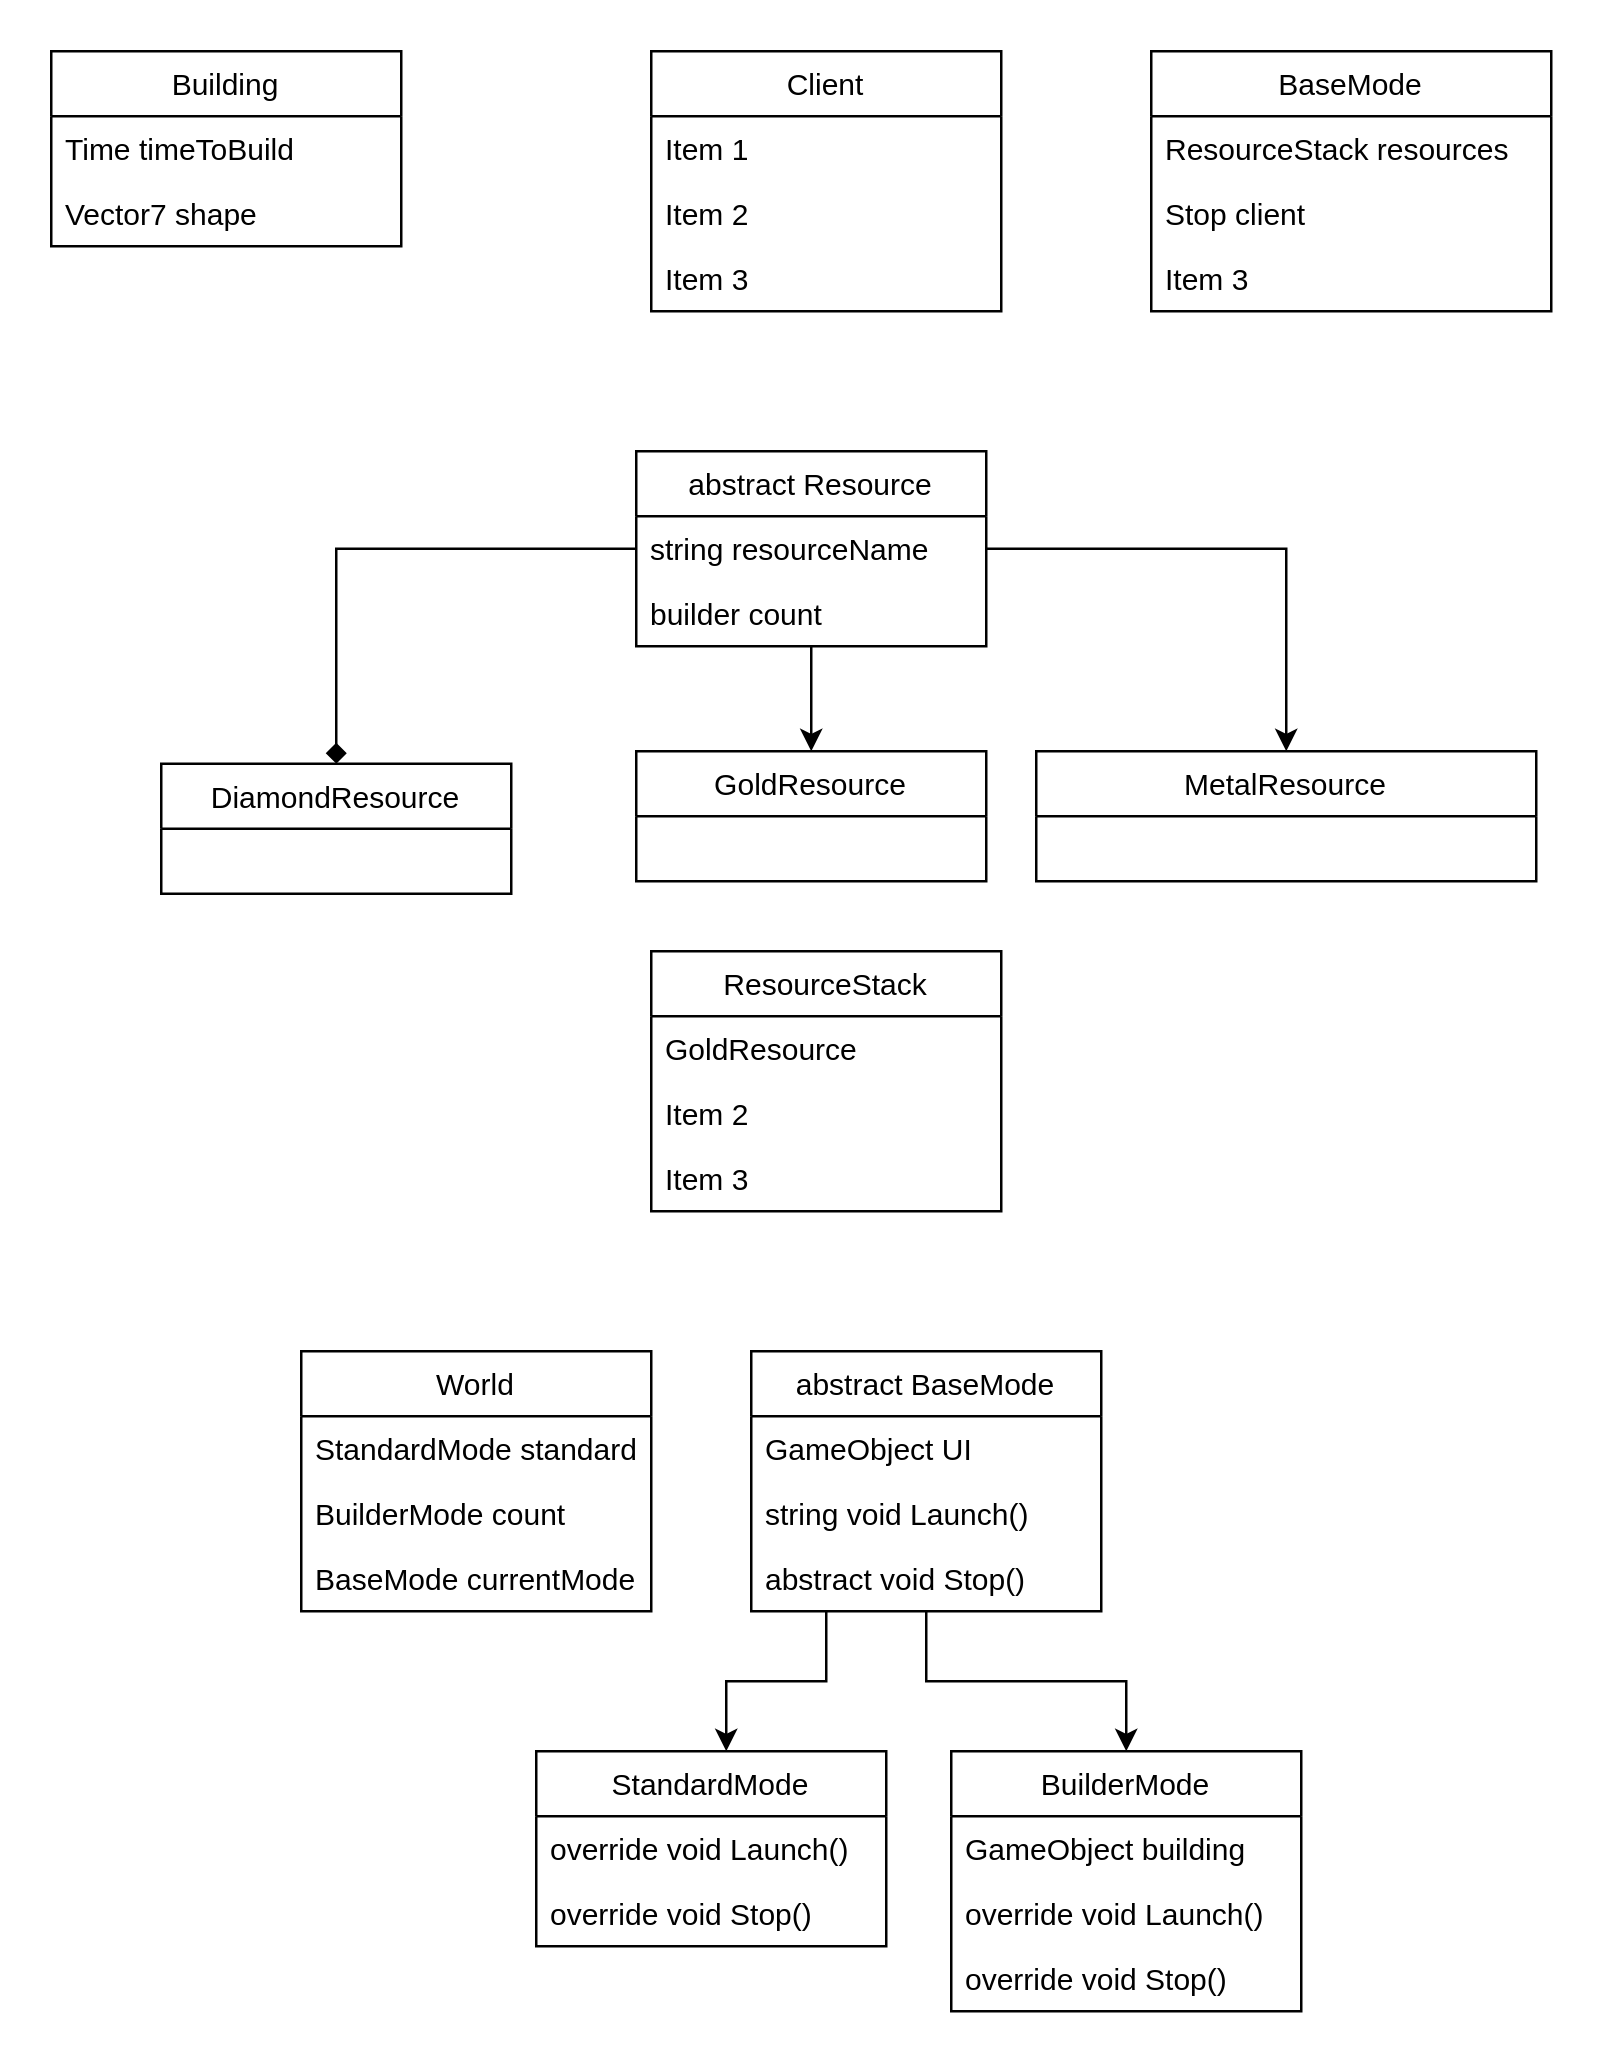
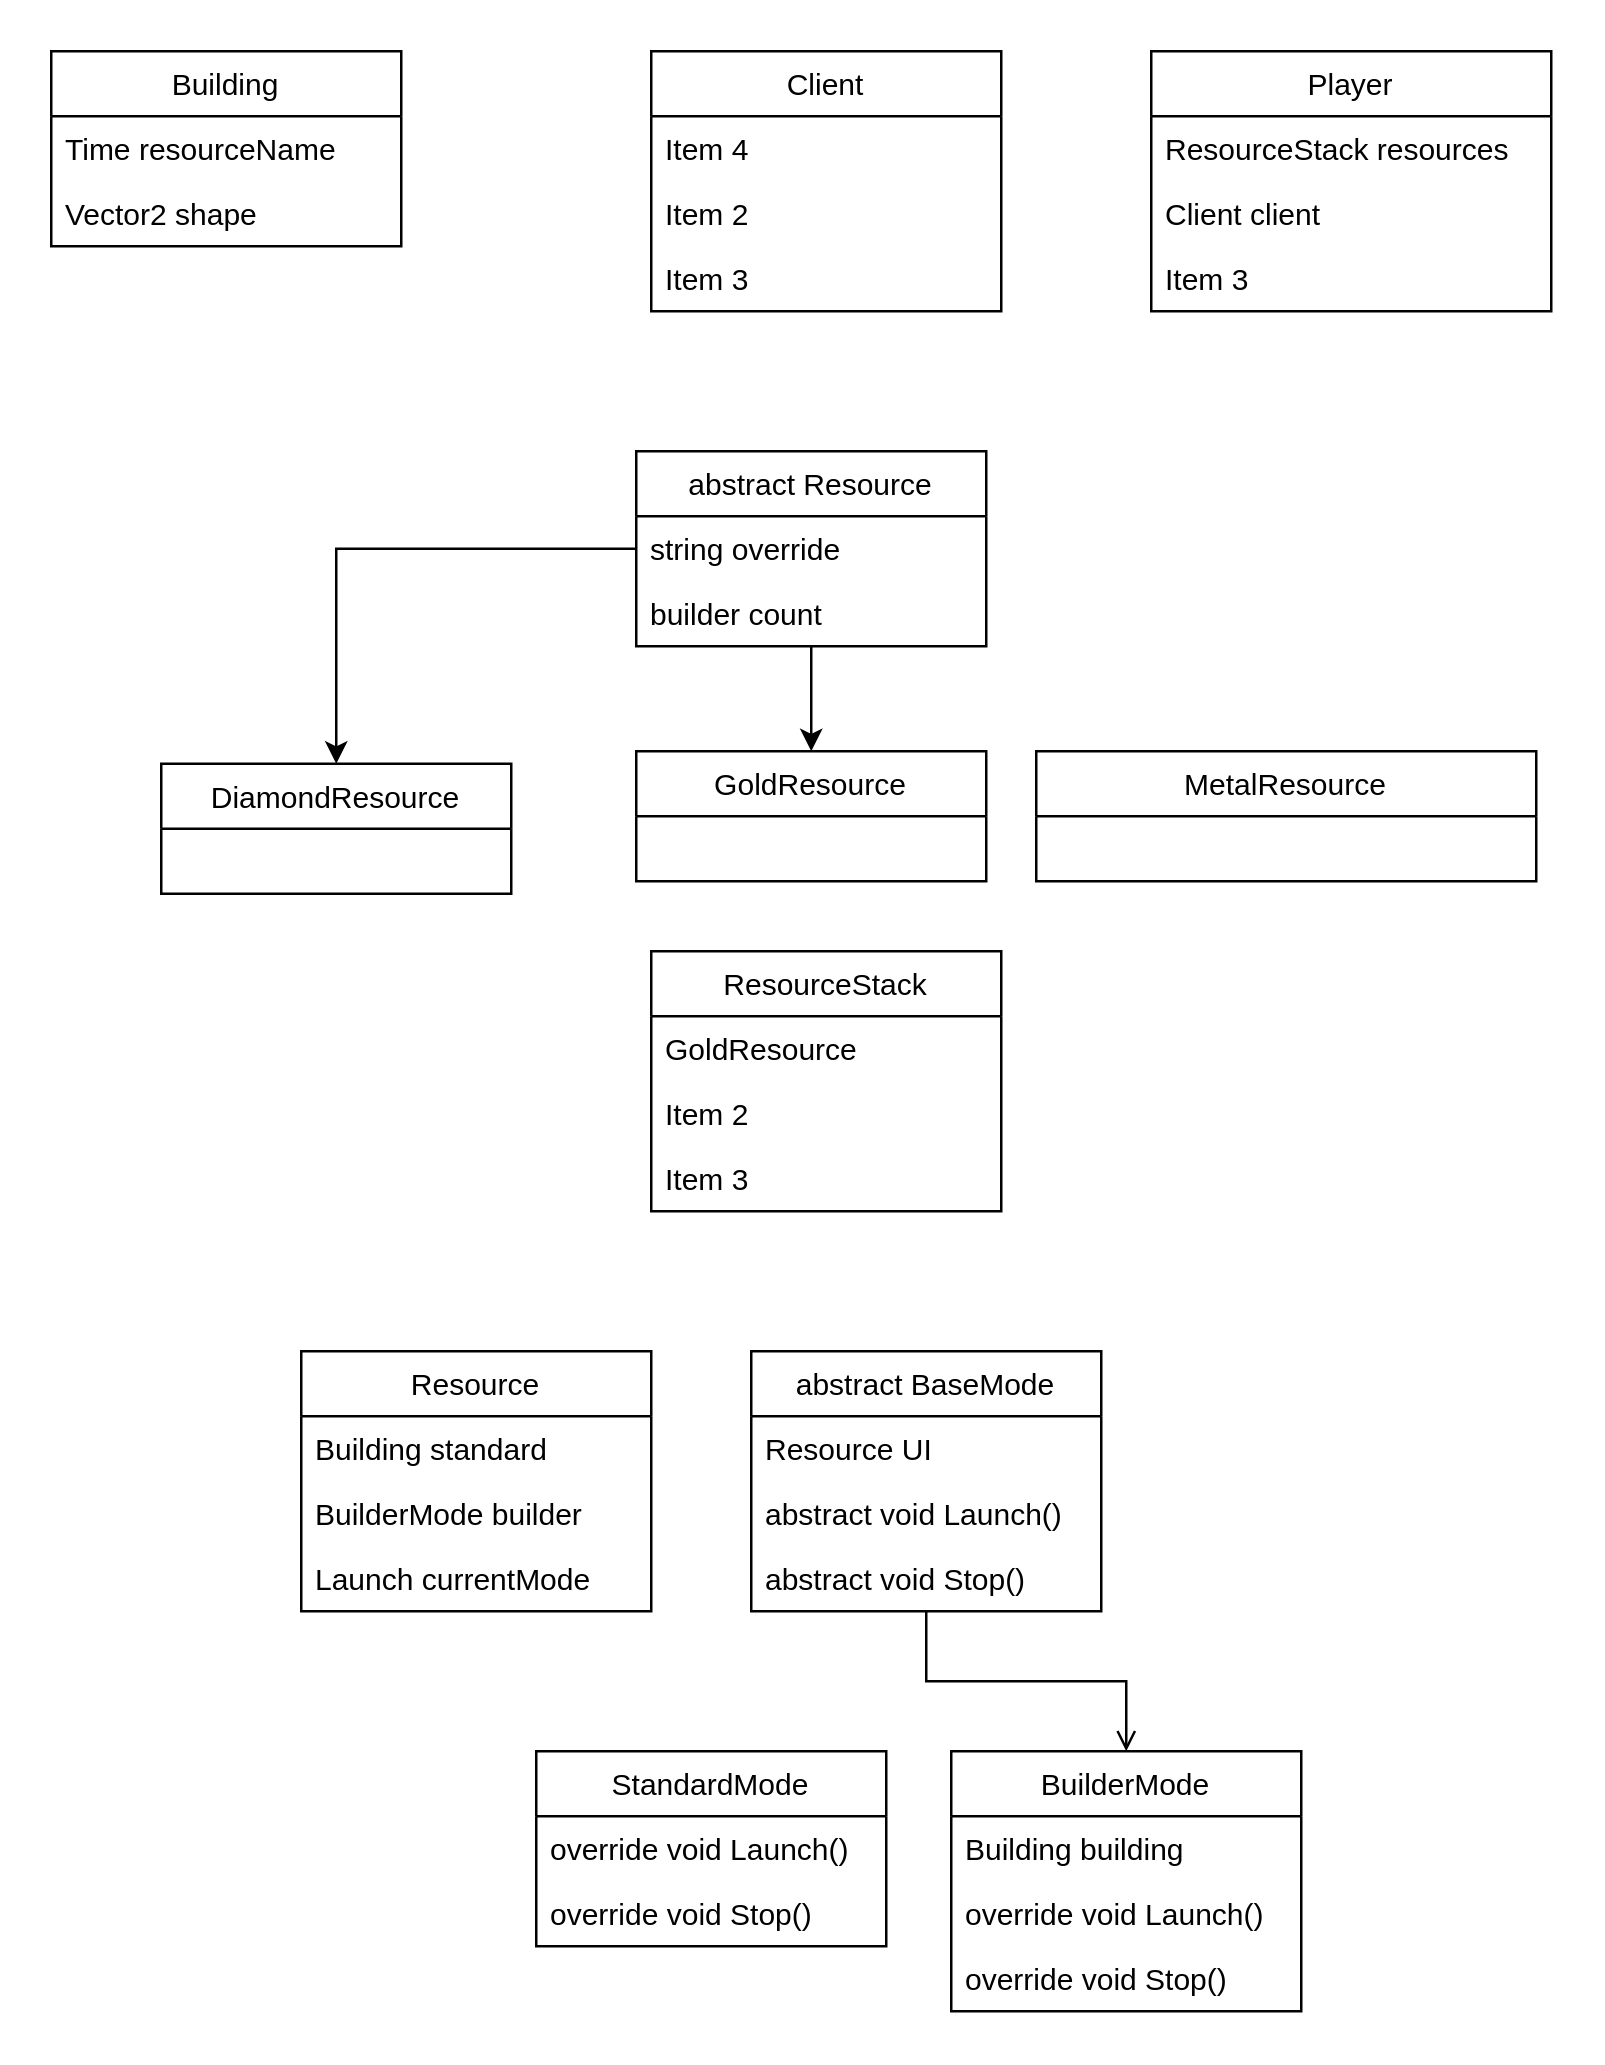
(1350, 85) -> (1350, 85)
(180, 150) -> (200, 150)
(712, 150) -> (712, 150)
(170, 215) -> (170, 215)
(1246, 215) -> (1255, 215)
(1231, 549) -> none
(802, 550) -> (764, 550)
(336, 743) -> (336, 744)
(475, 1385) -> (475, 1385)
(488, 1450) -> (442, 1450)
(870, 1450) -> (854, 1450)
(446, 1515) -> (455, 1515)
(917, 1515) -> (938, 1515)
(479, 1580) -> (462, 1580)
(782, 1681) -> none
(1126, 1733) -> (1126, 1737)
(1109, 1850) -> (1081, 1850)
